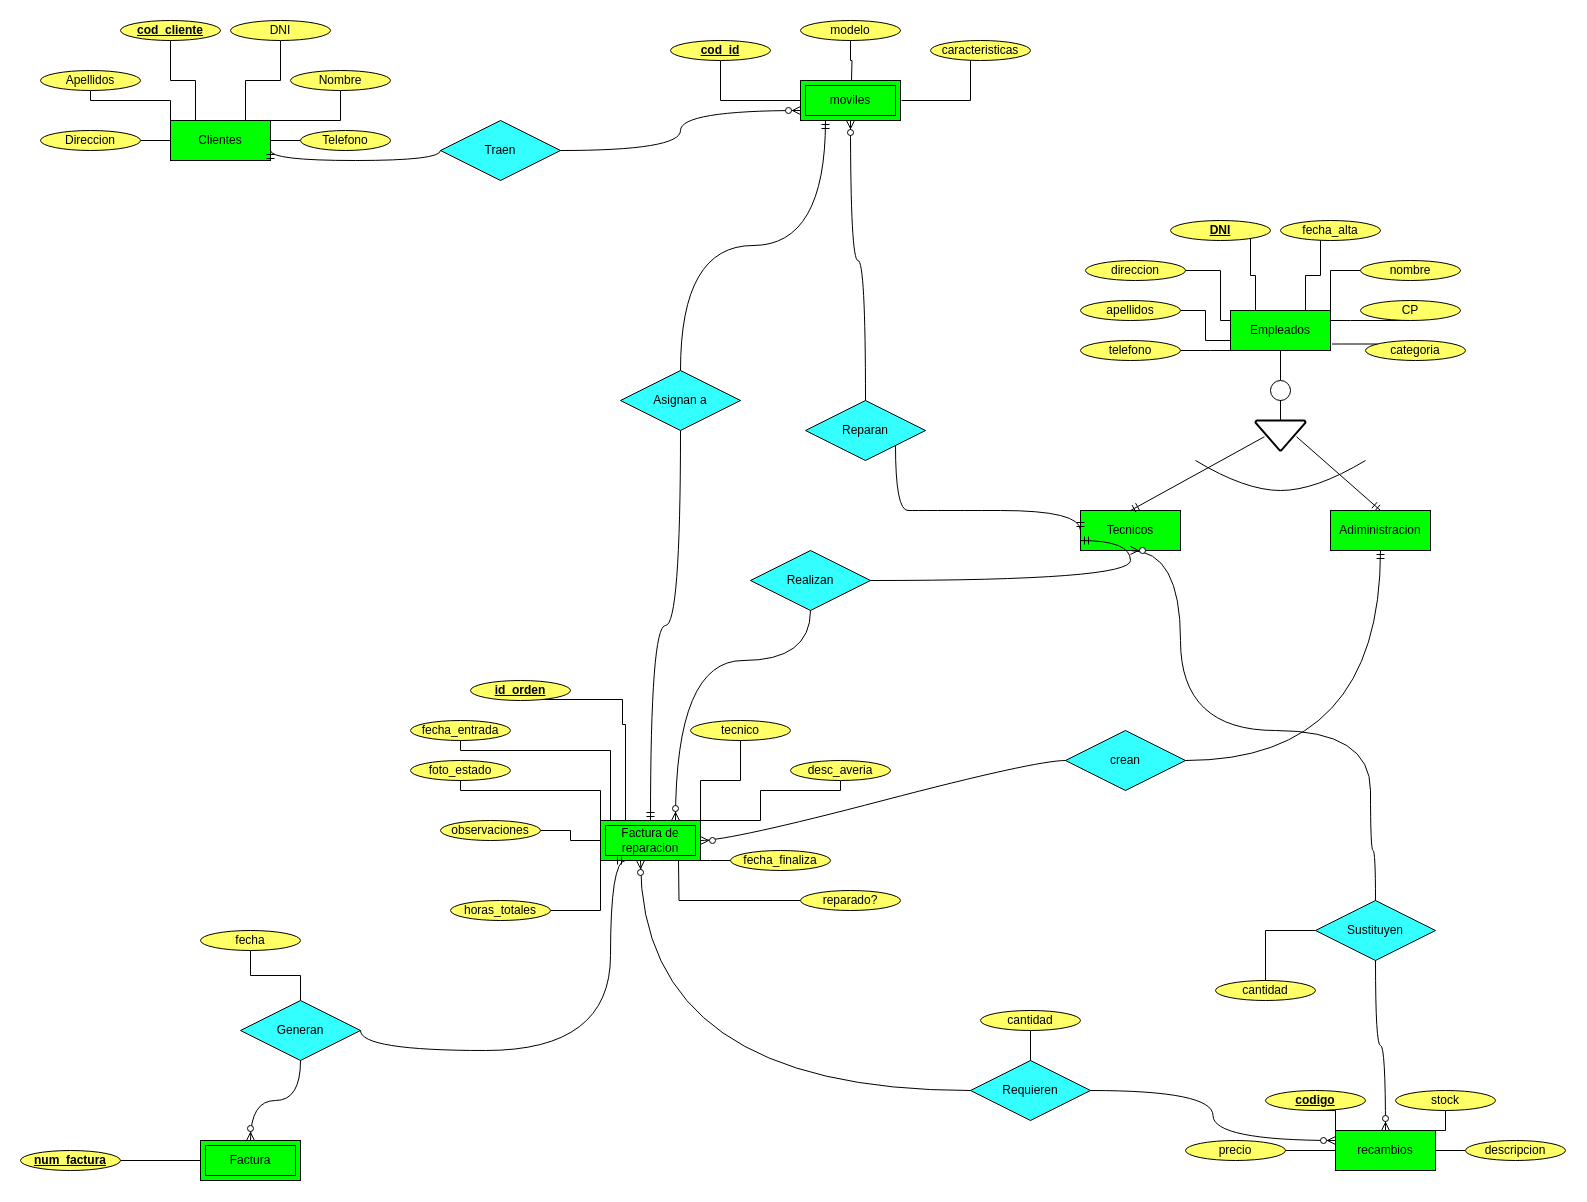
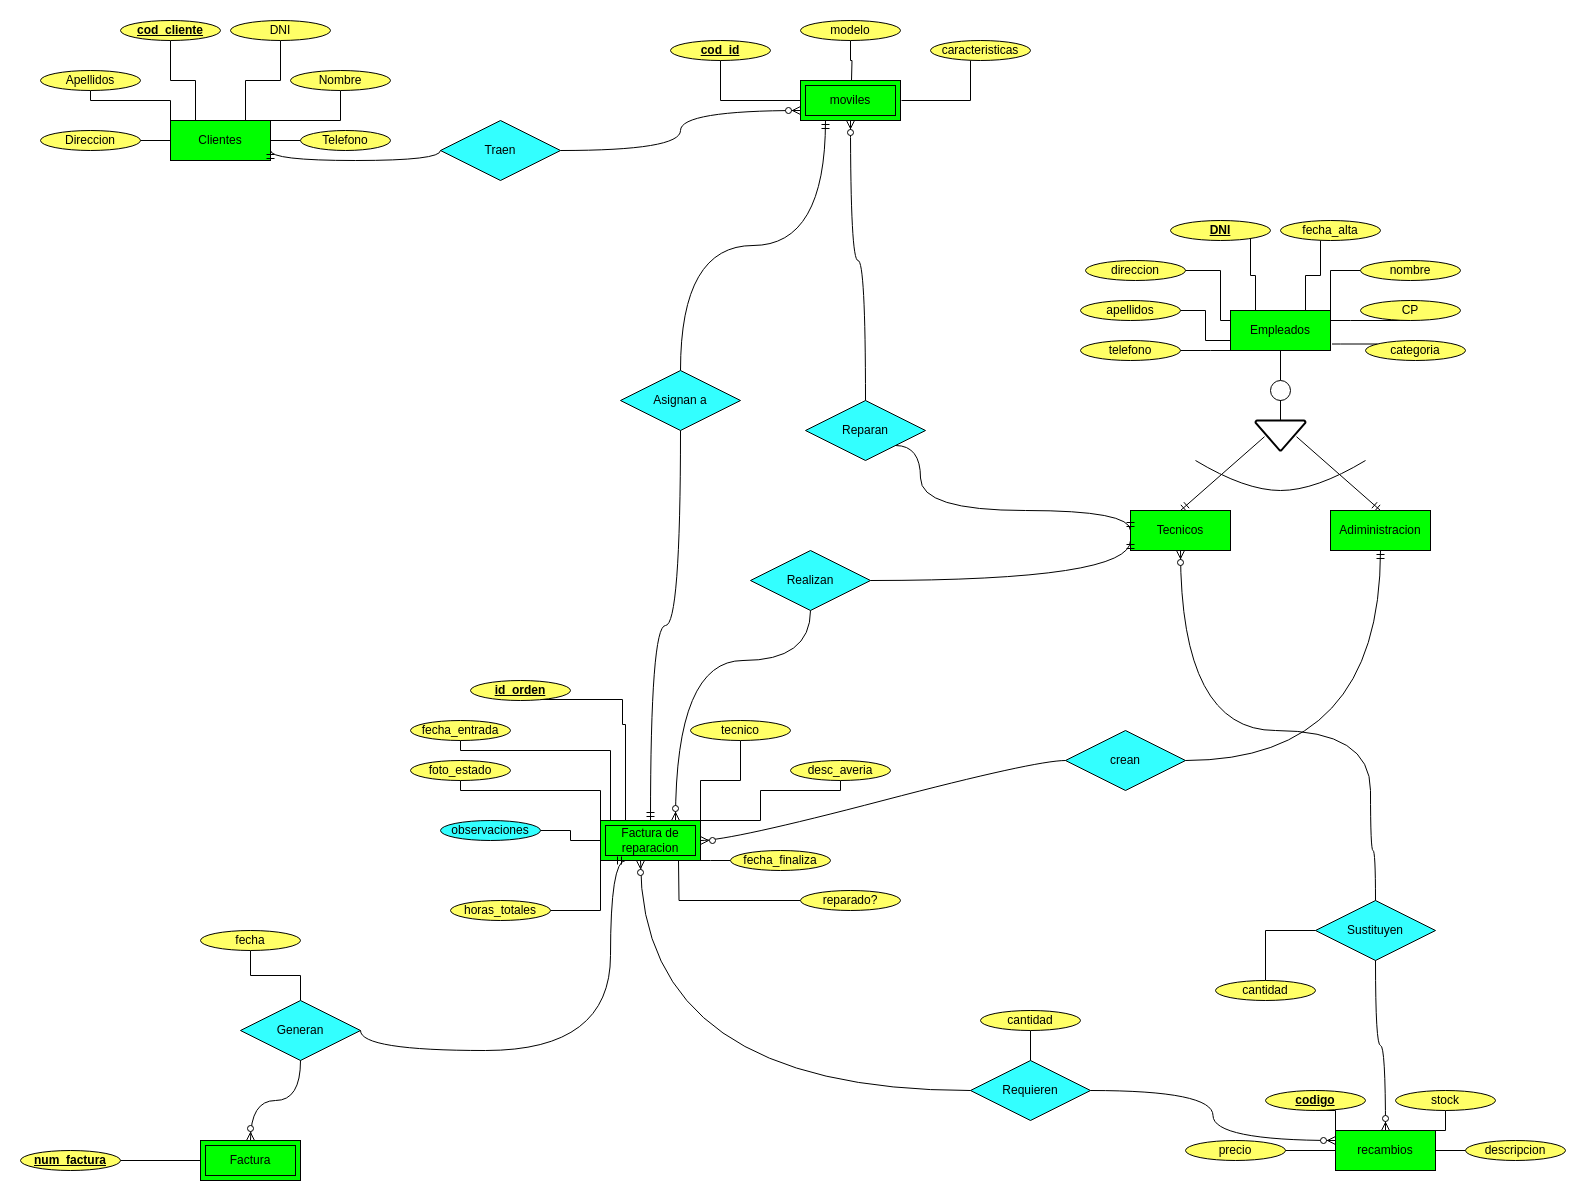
(1131, 531) -> (1181, 531)
(491, 831) -> (491, 831)
